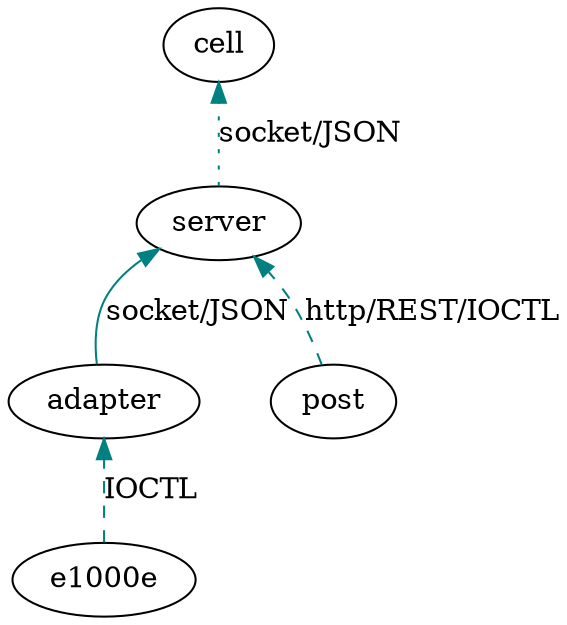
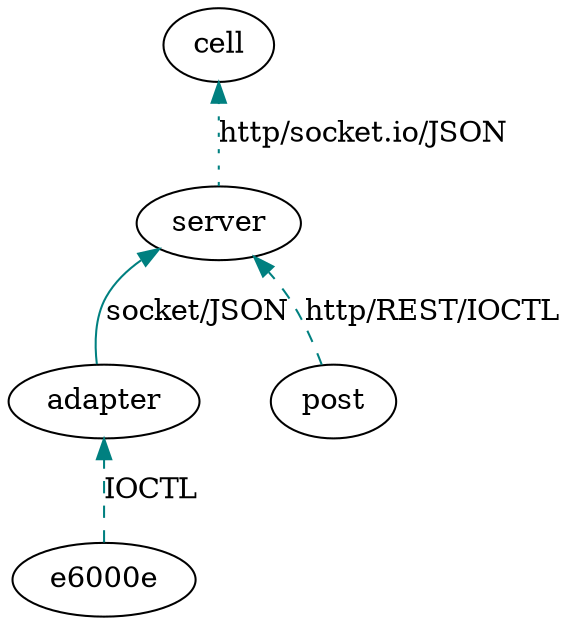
(310, 134) -> (363, 134)
(104, 580) -> (104, 580)
